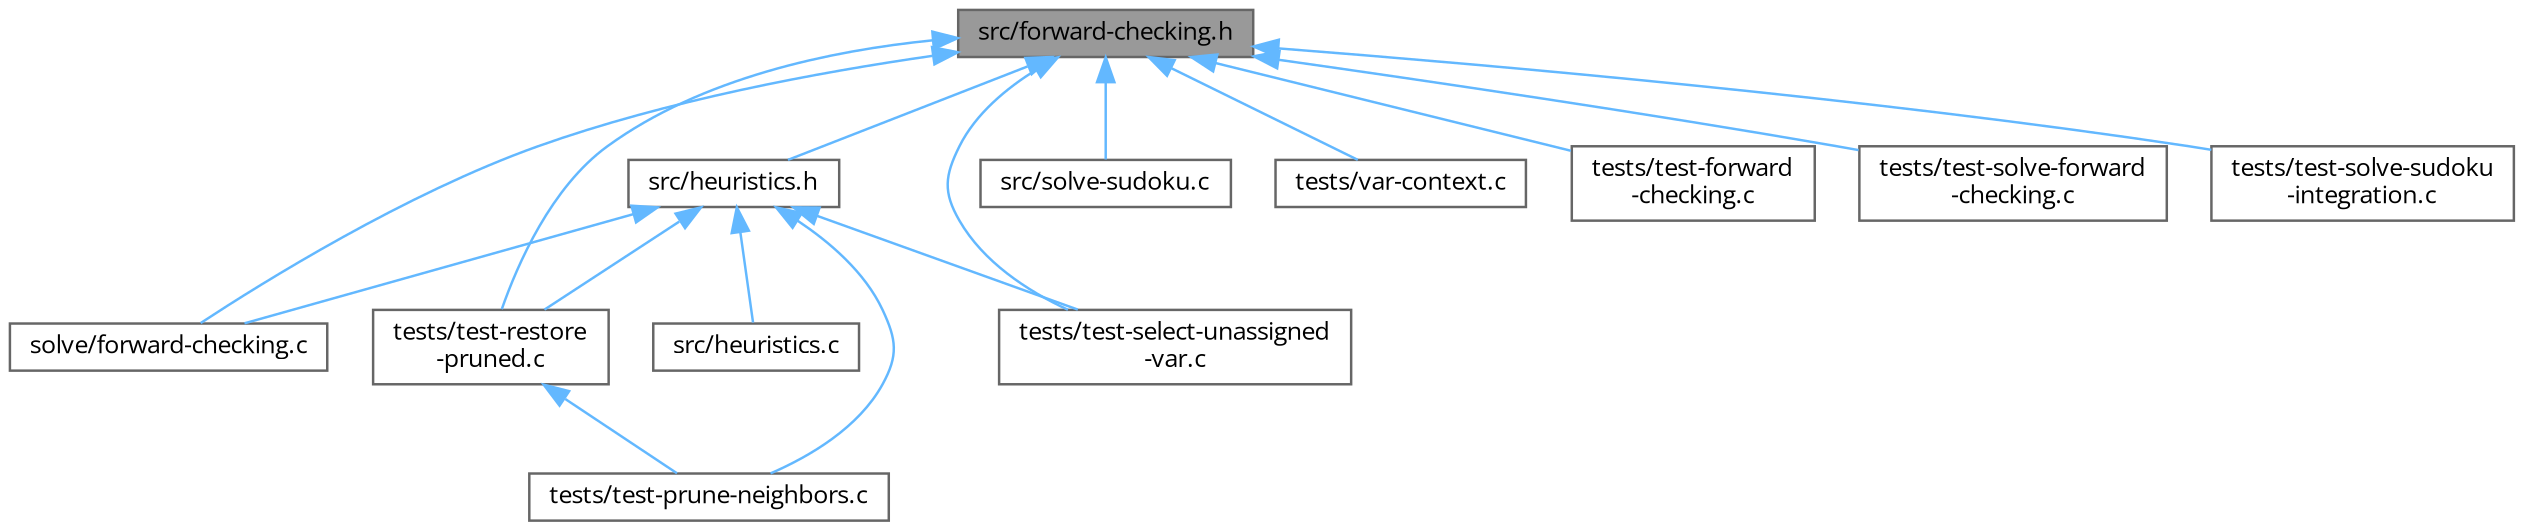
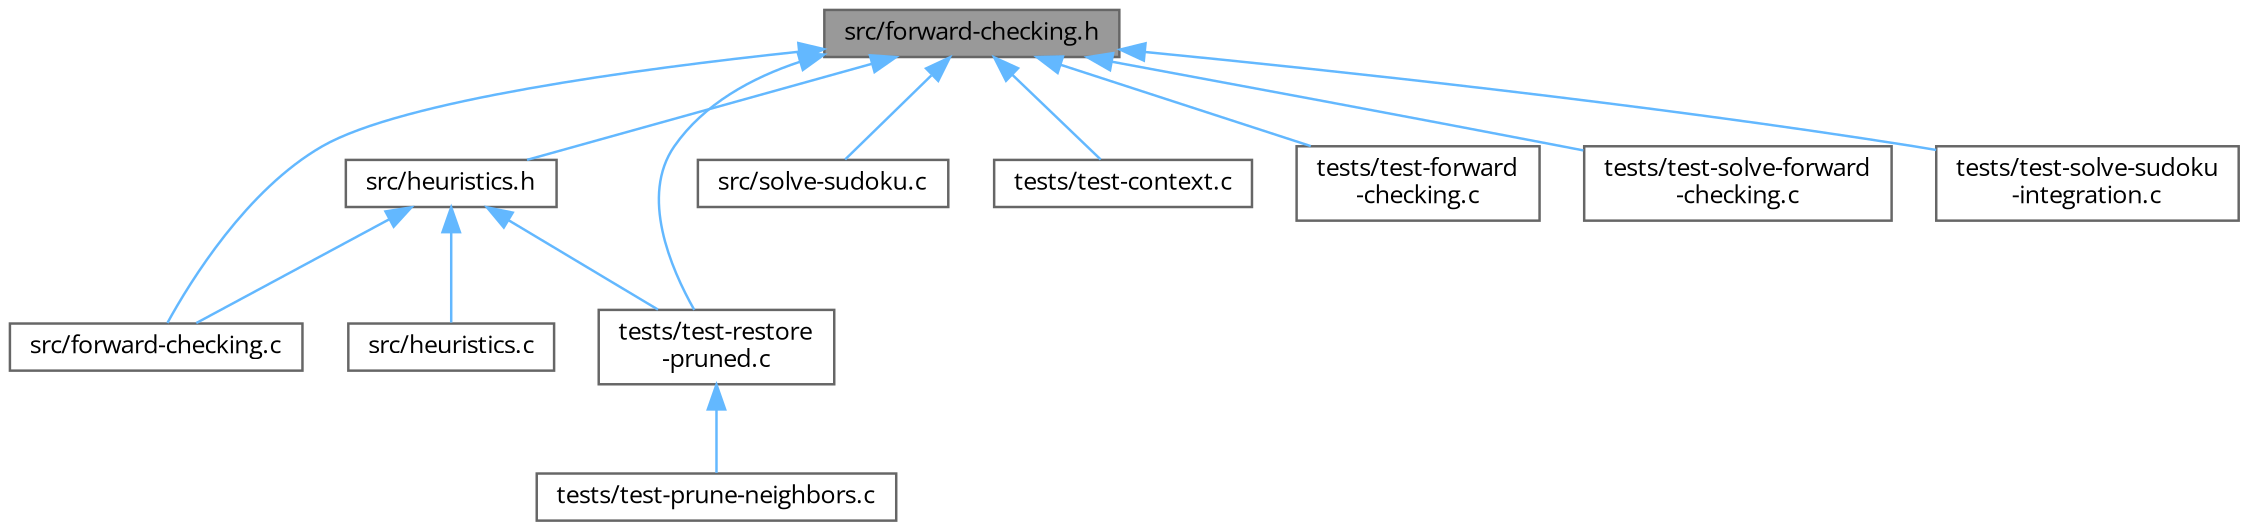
(1401, 183) -> (1123, 183)
(169, 347) -> (156, 347)
(1175, 347) -> none
(893, 357) -> none
